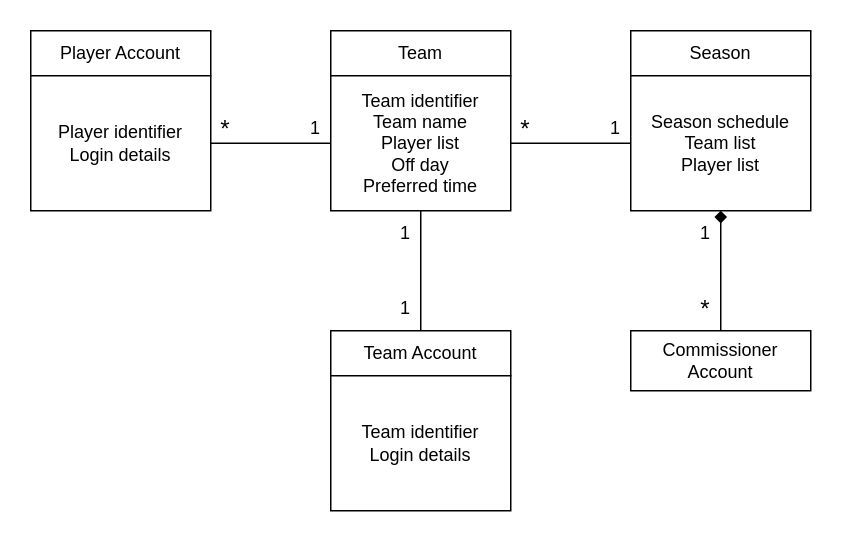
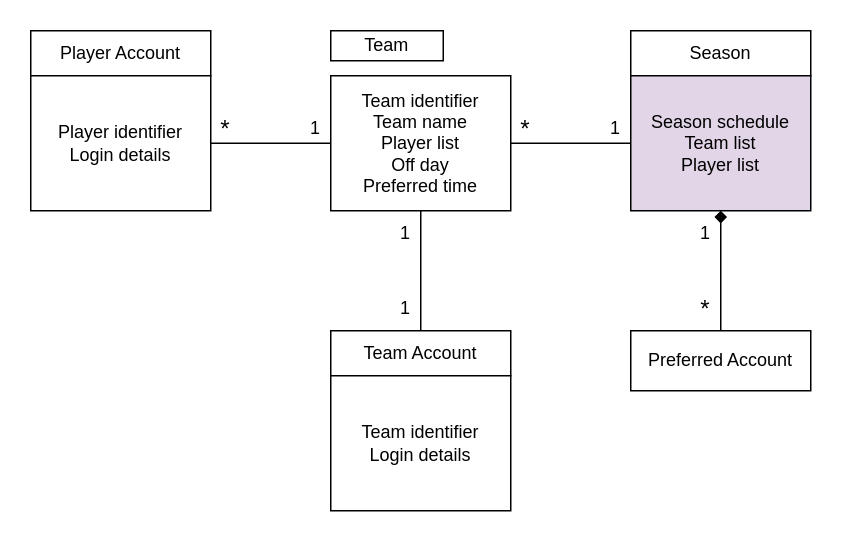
(421, 53) -> (387, 46)
(721, 143) -> (721, 143)
(721, 361) -> (721, 361)
